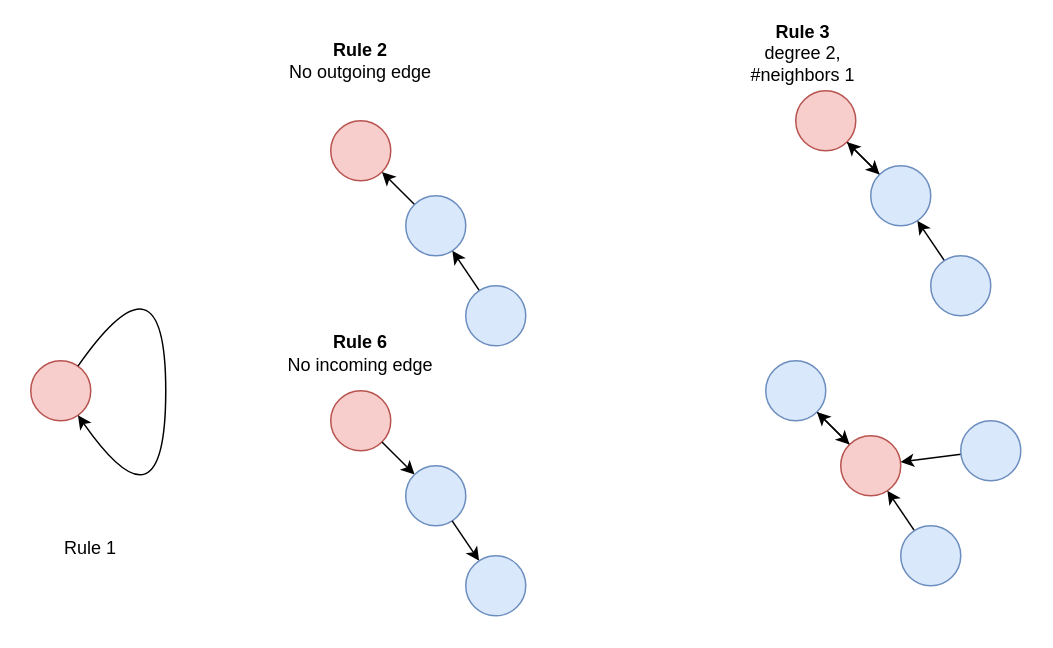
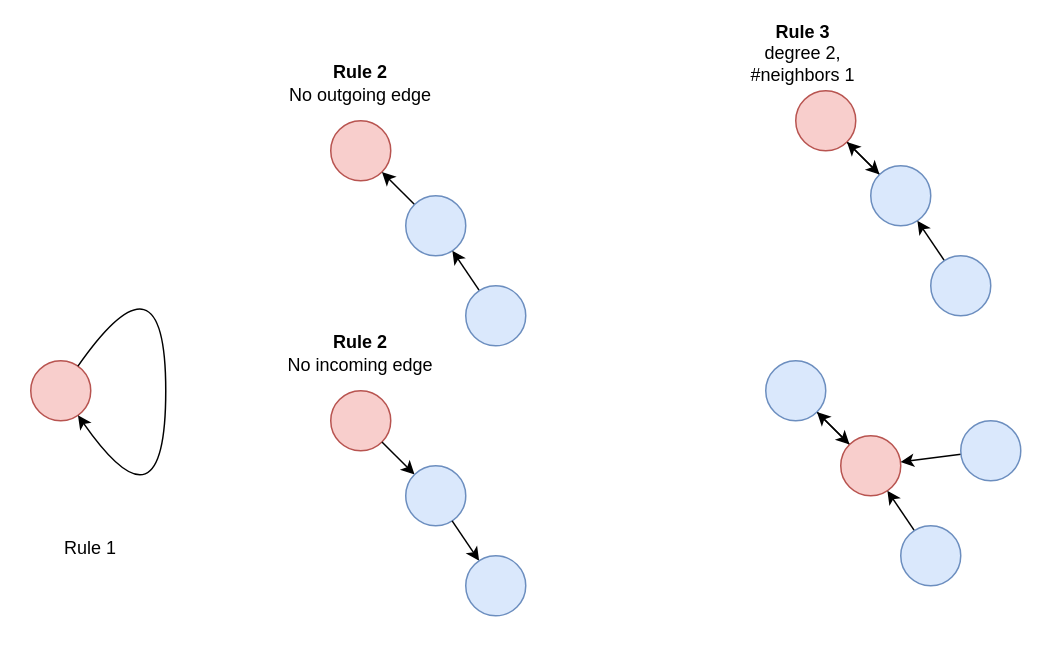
(361, 61) -> (361, 83)
(361, 353) -> (361, 353)
